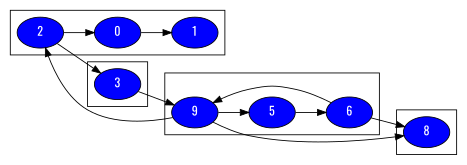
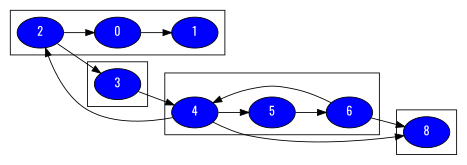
(195, 112) -> (195, 112)
